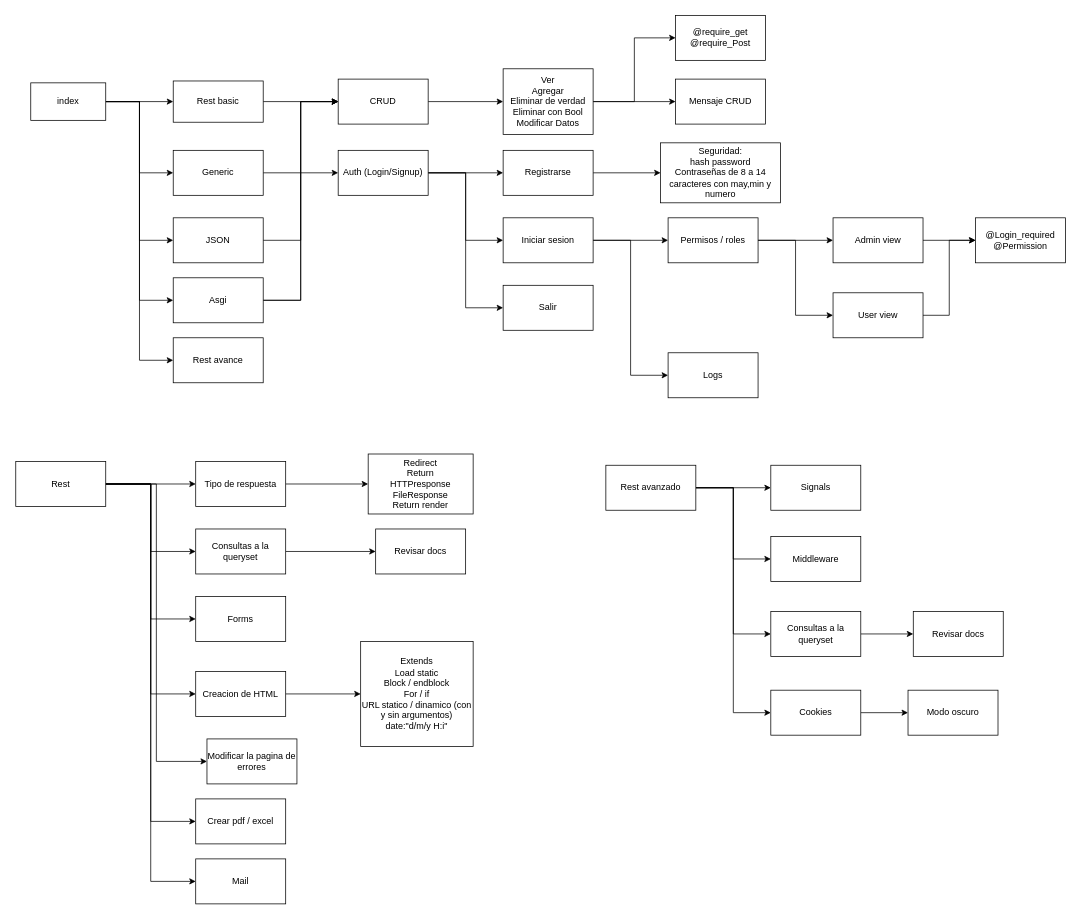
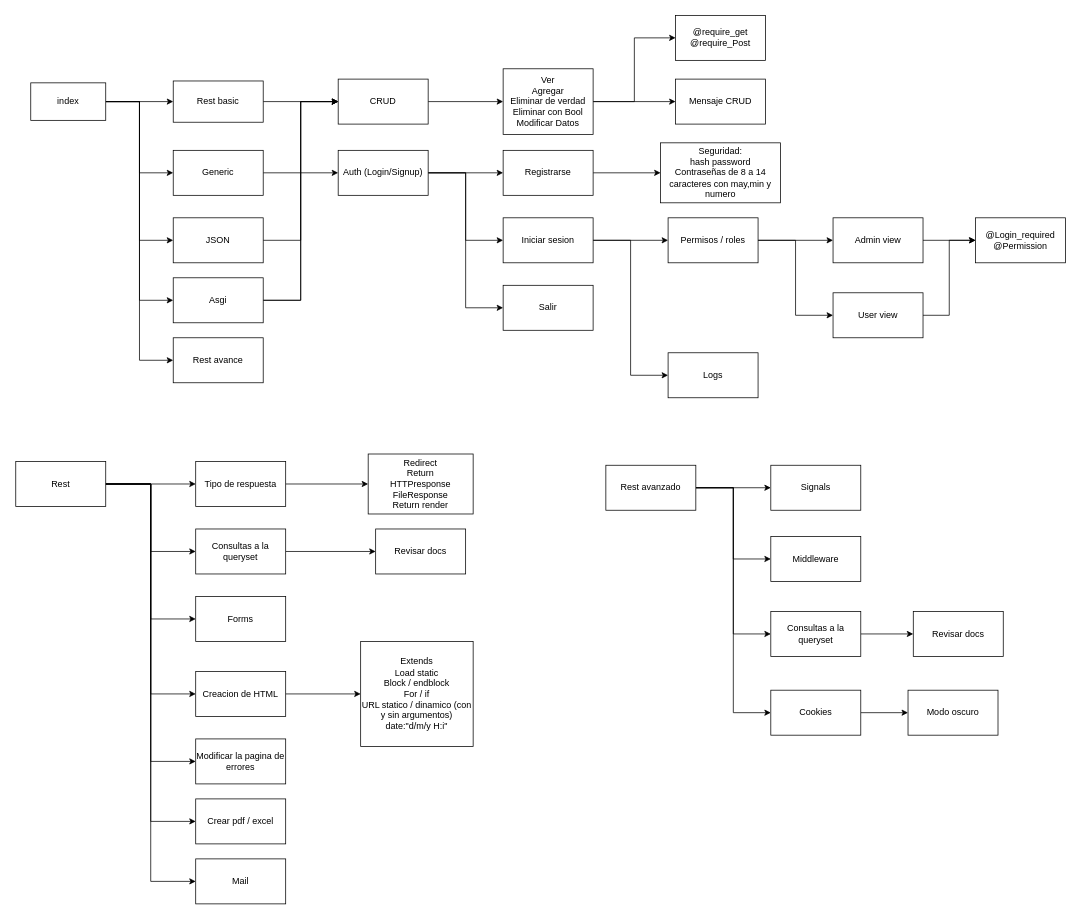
(252, 762) -> (240, 762)
